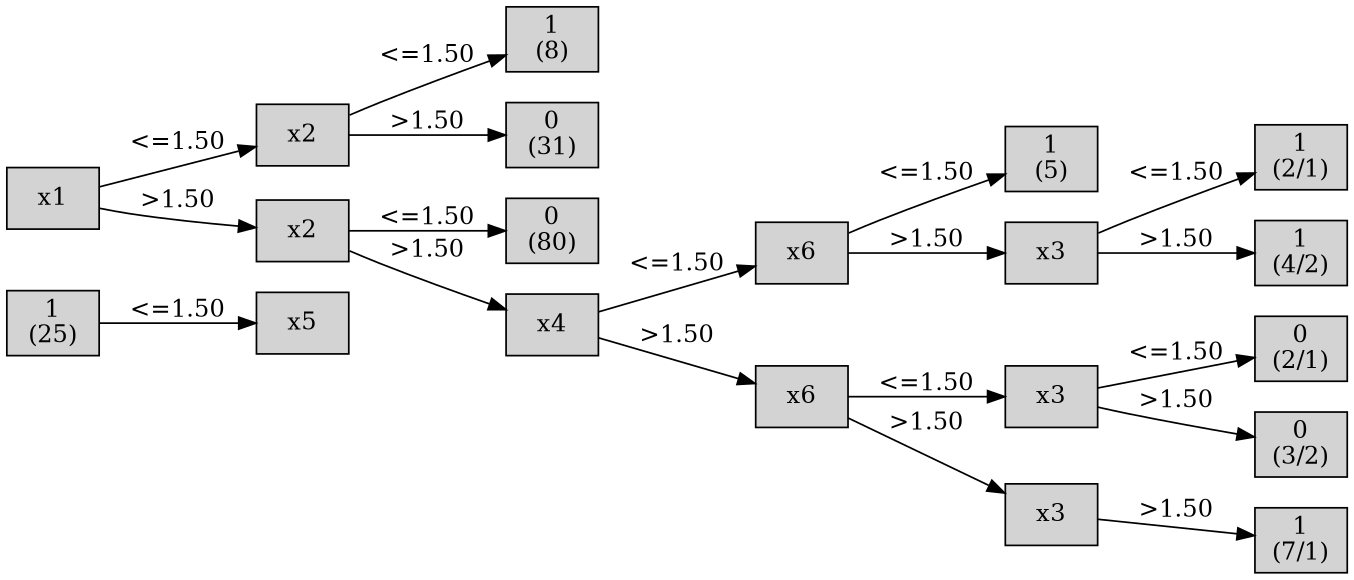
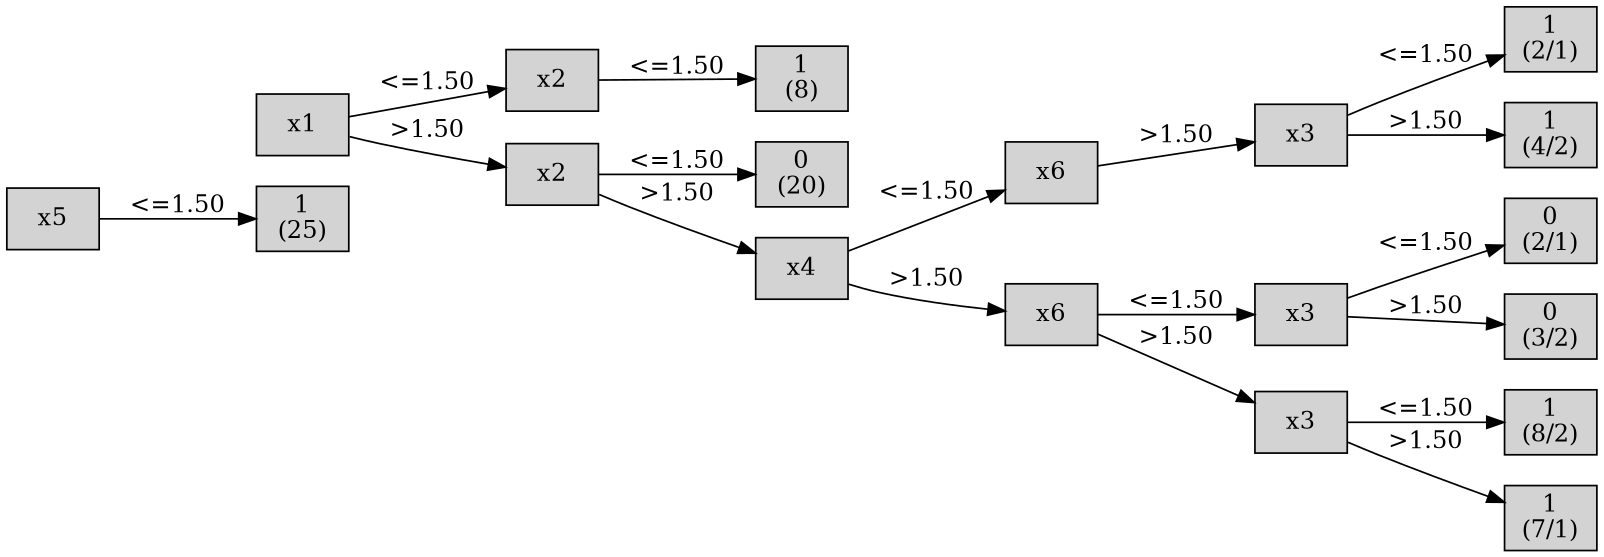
(552, 135) -> none
(1051, 159) -> none
(552, 231) -> (802, 174)
(169, 323) -> (169, 219)
none -> (1551, 422)
